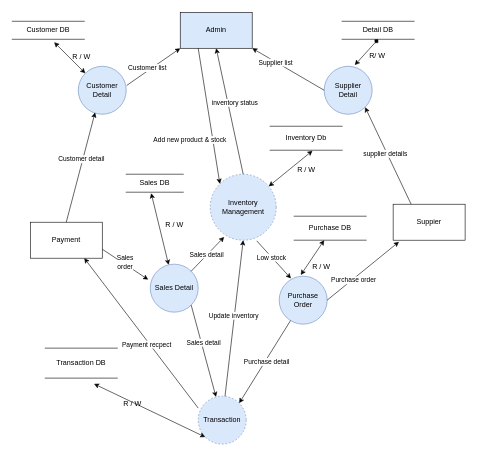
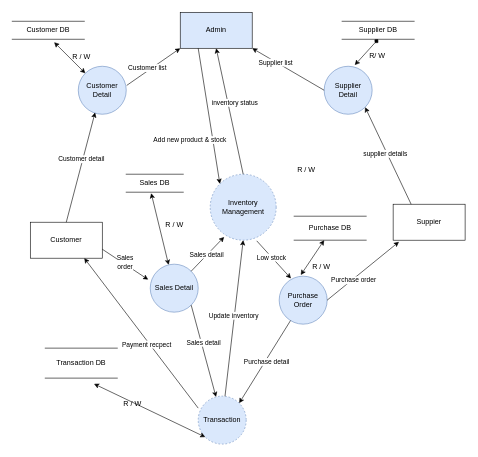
(378, 30) -> (378, 30)
(306, 138) -> none
(291, 169) -> none
(66, 240) -> (66, 240)
